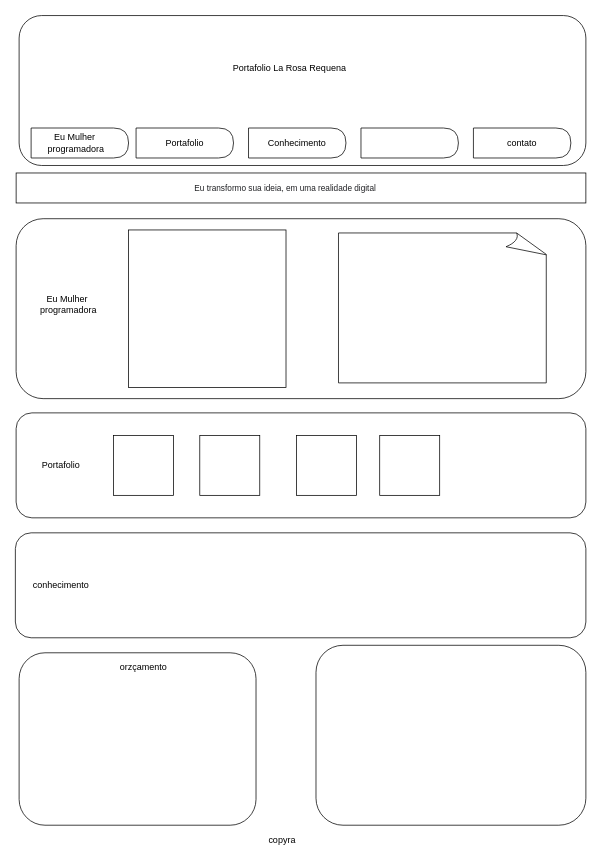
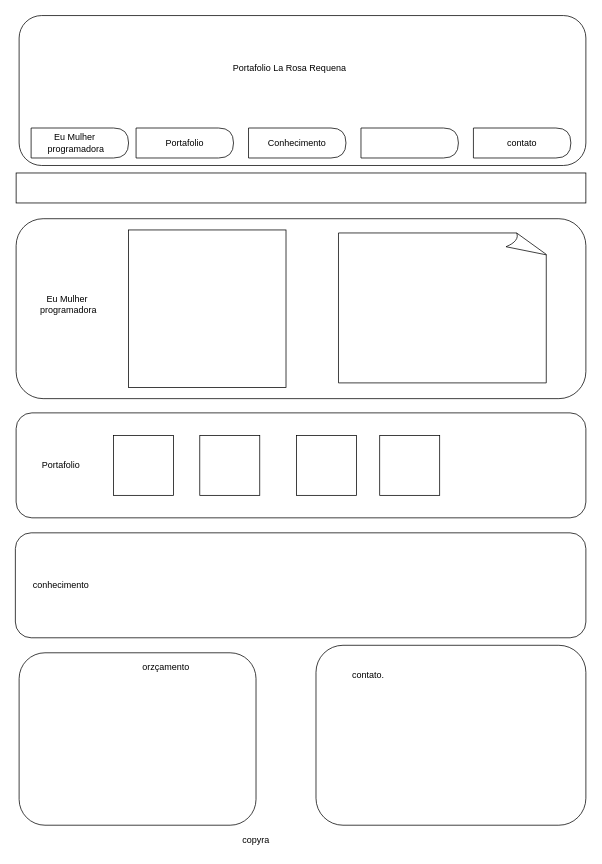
(297, 188) -> none
(144, 668) -> (166, 668)
none -> (369, 675)
(282, 840) -> (256, 840)
